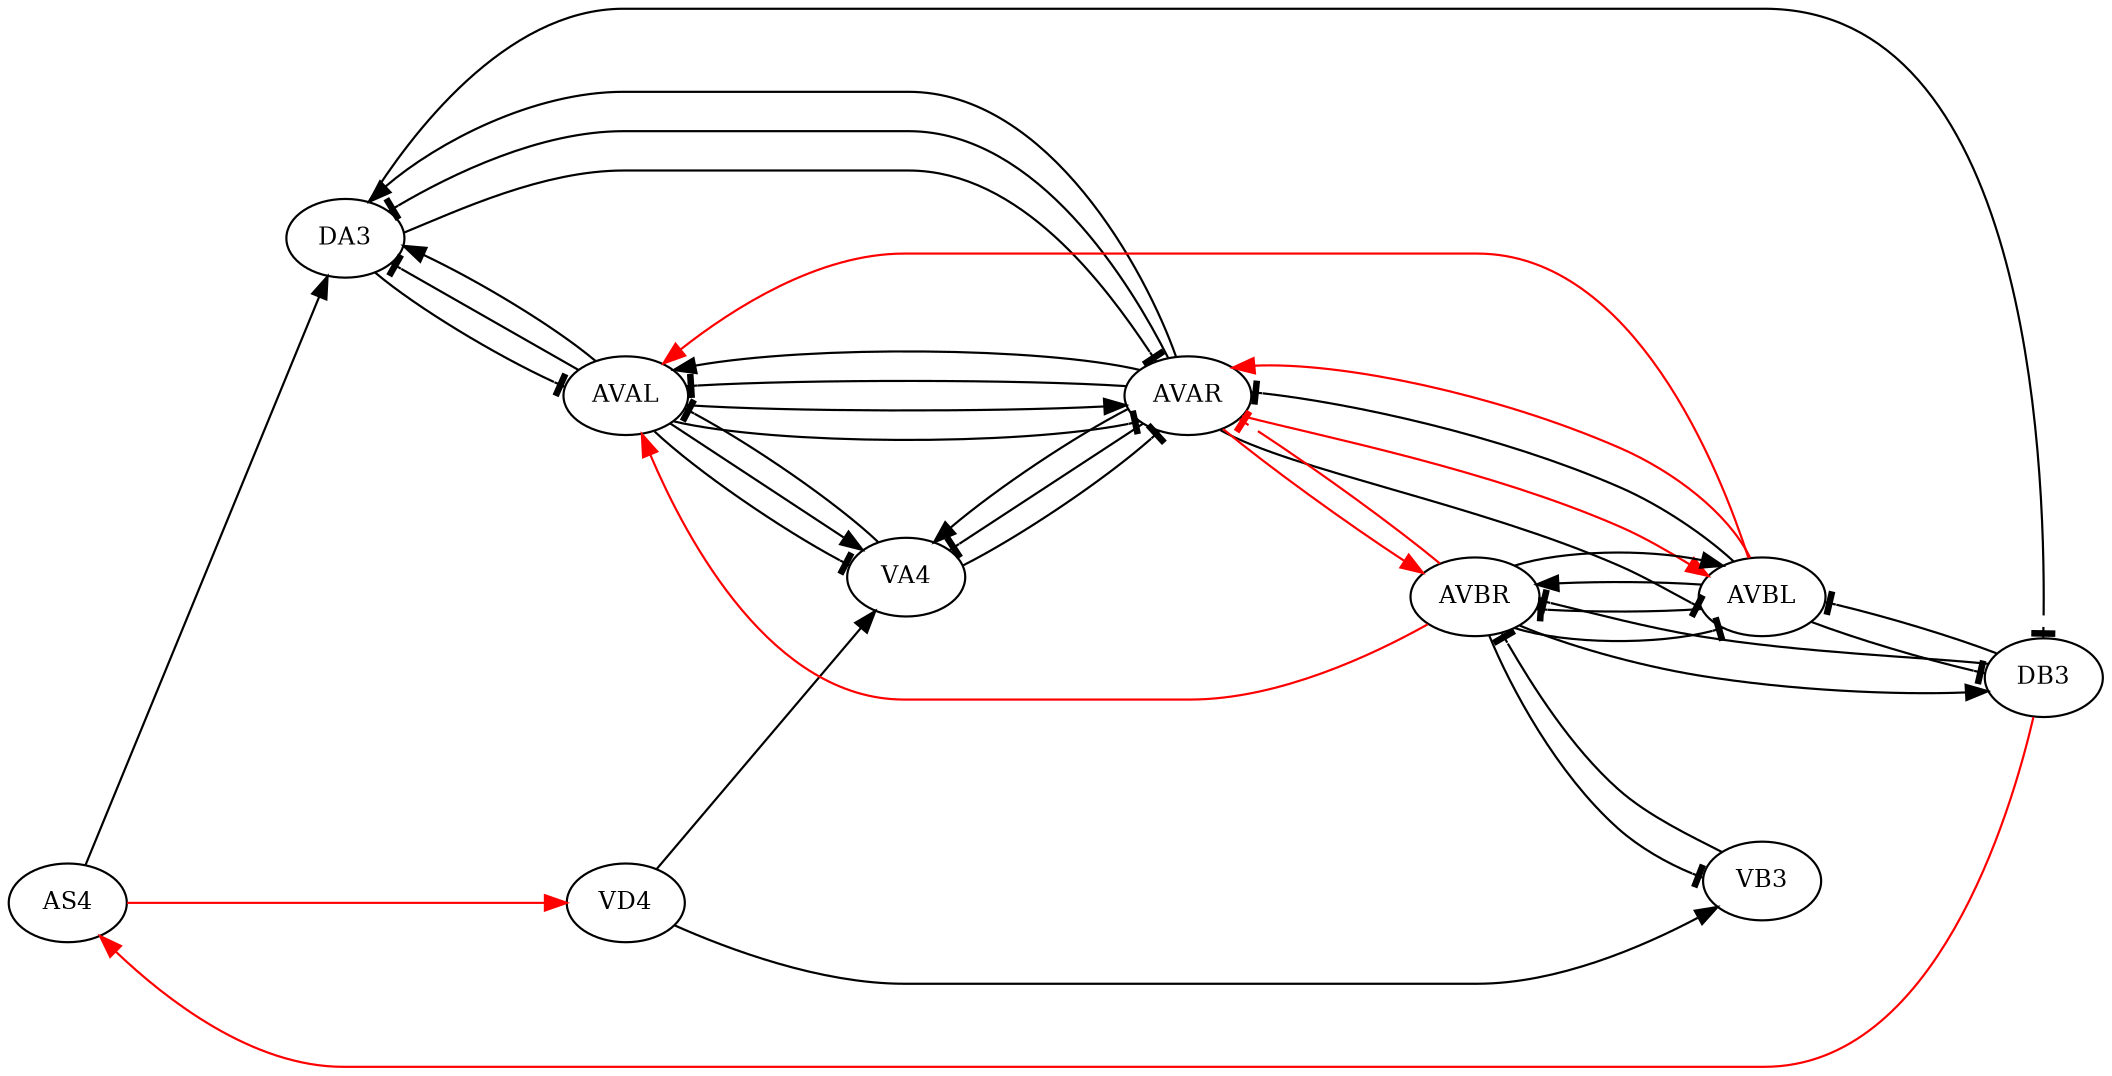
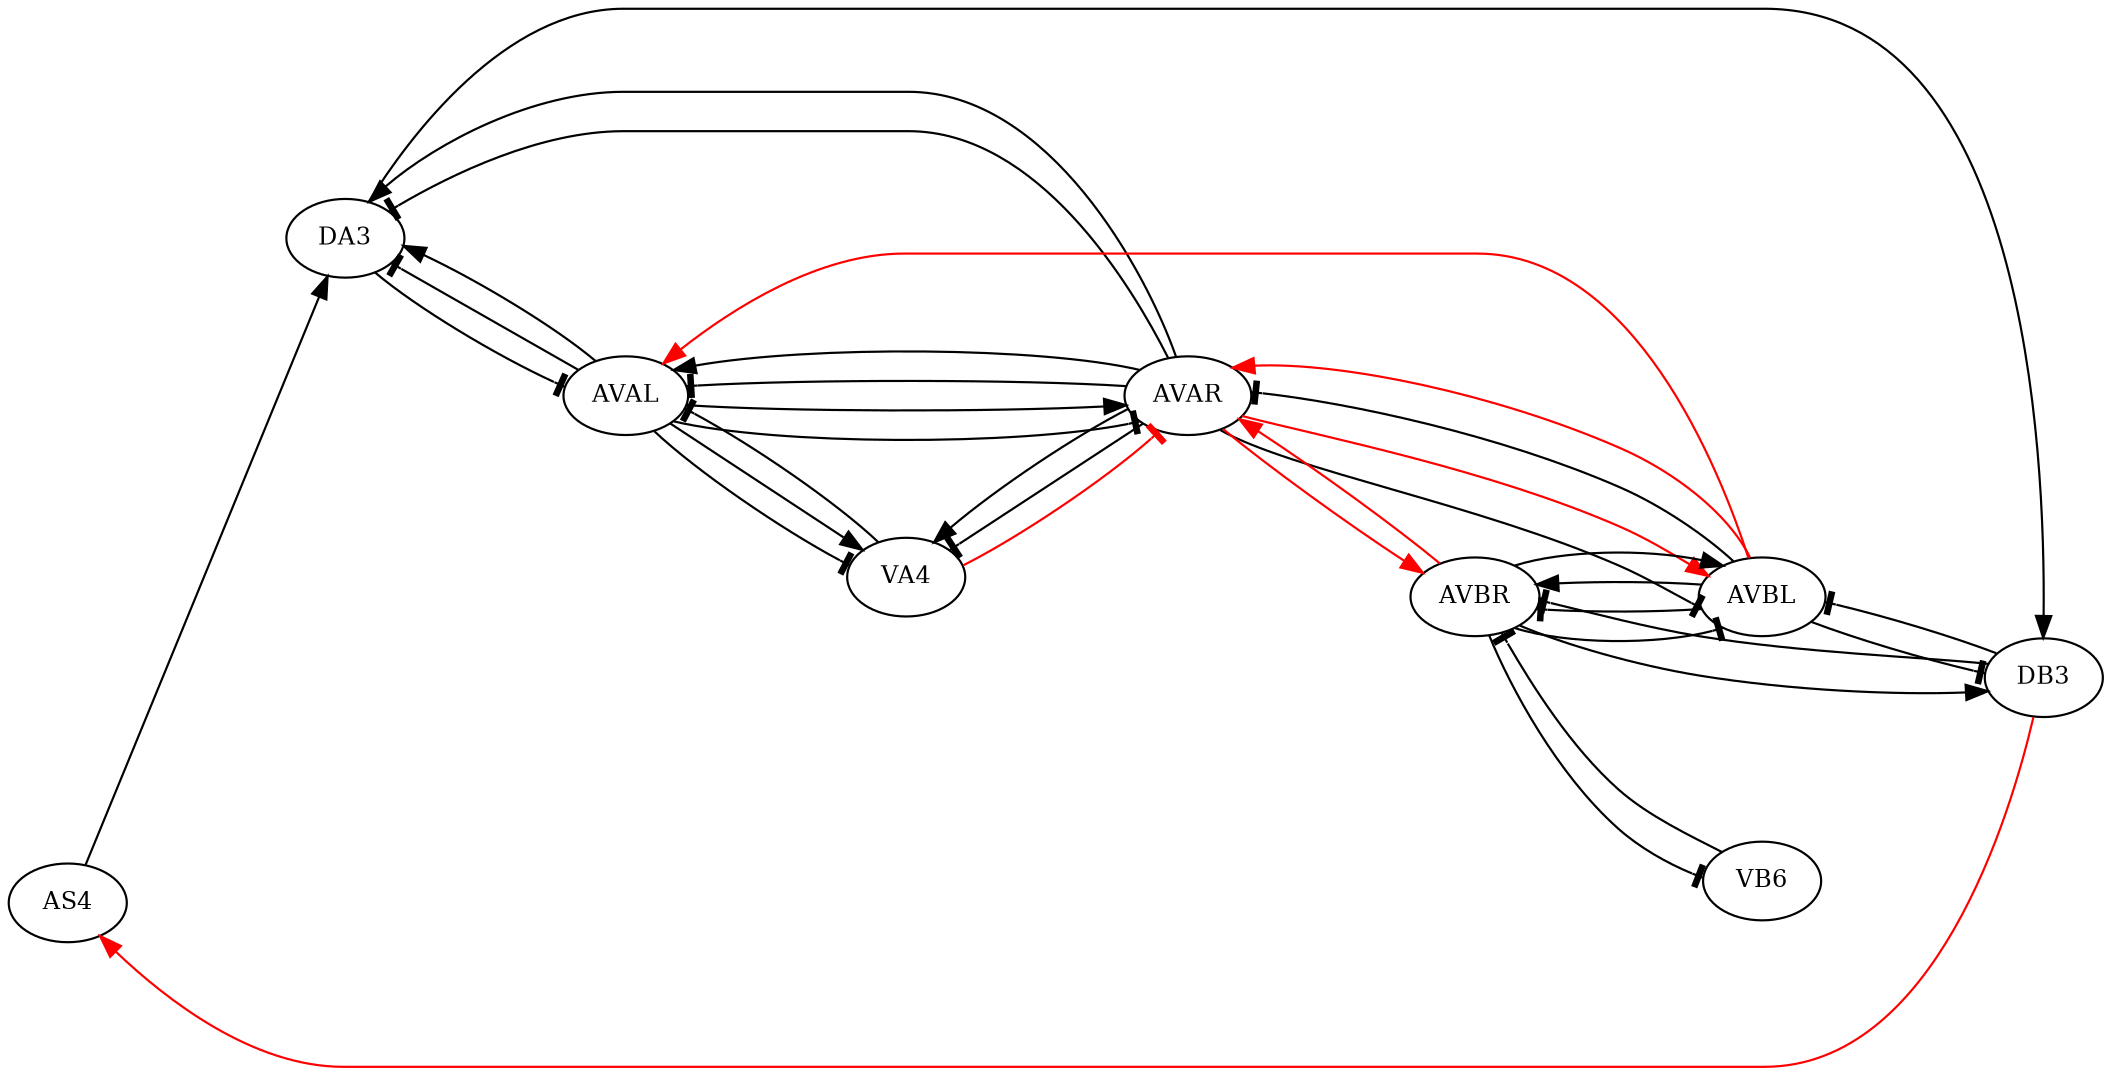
(1395, 9) -> (1395, 9)
(808, 171) -> none
(1351, 495) -> (1351, 495)
(1061, 507) -> (1061, 507)
(987, 700) -> none
(1762, 881) -> (1762, 881)
(626, 903) -> none
